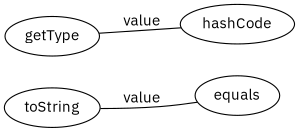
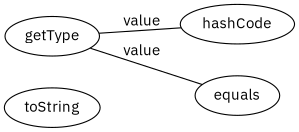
(149, 107) -> (146, 66)
